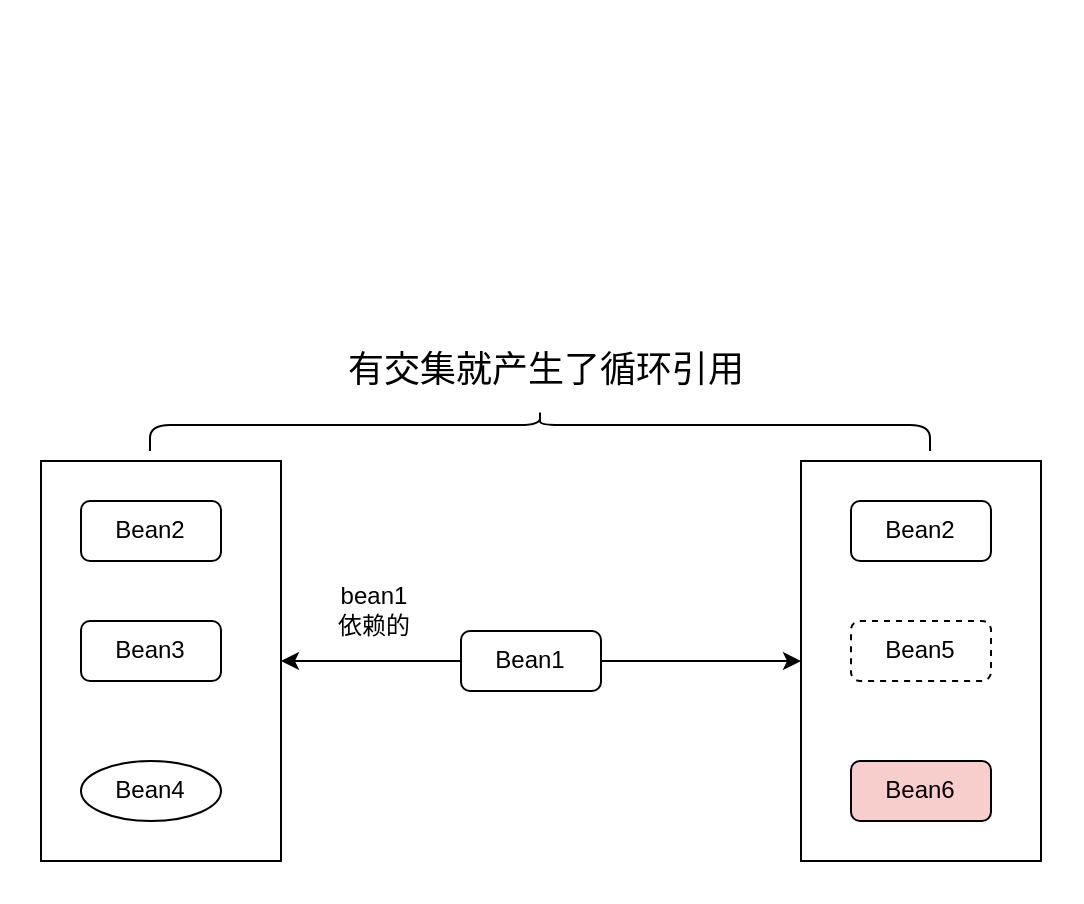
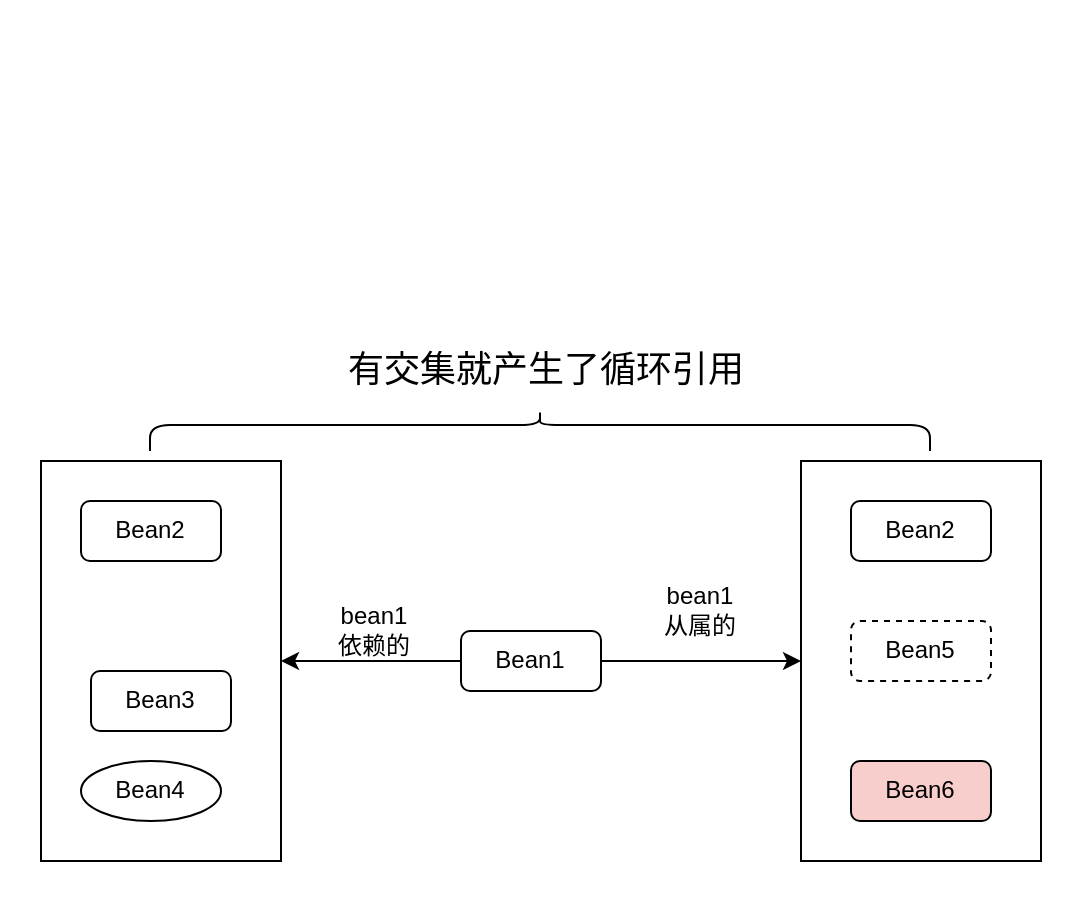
(375, 611) -> (375, 631)
none -> (701, 611)
(151, 651) -> (161, 701)
